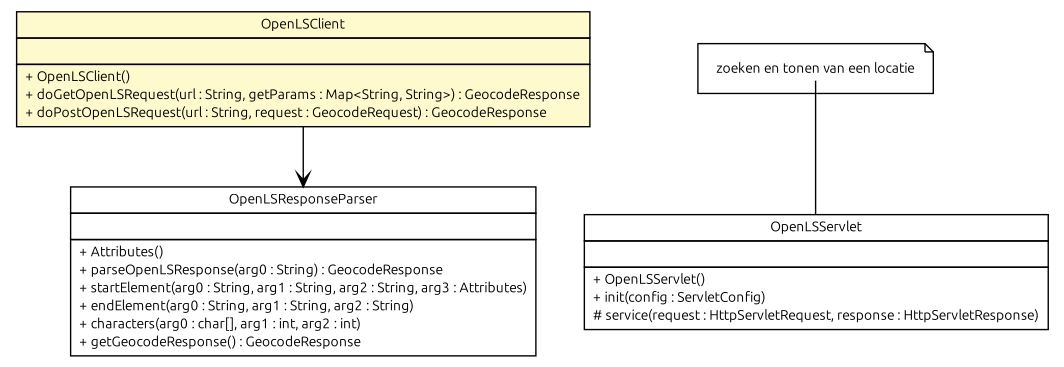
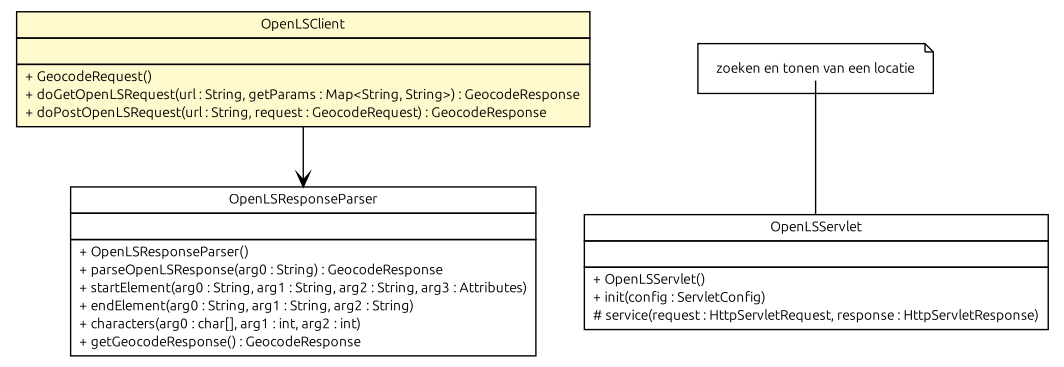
(78, 77) -> (89, 77)
(122, 252) -> (164, 252)
